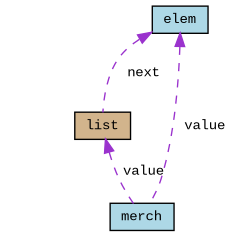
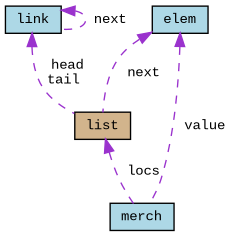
none -> (33, 20)
(140, 171) -> (140, 171)
